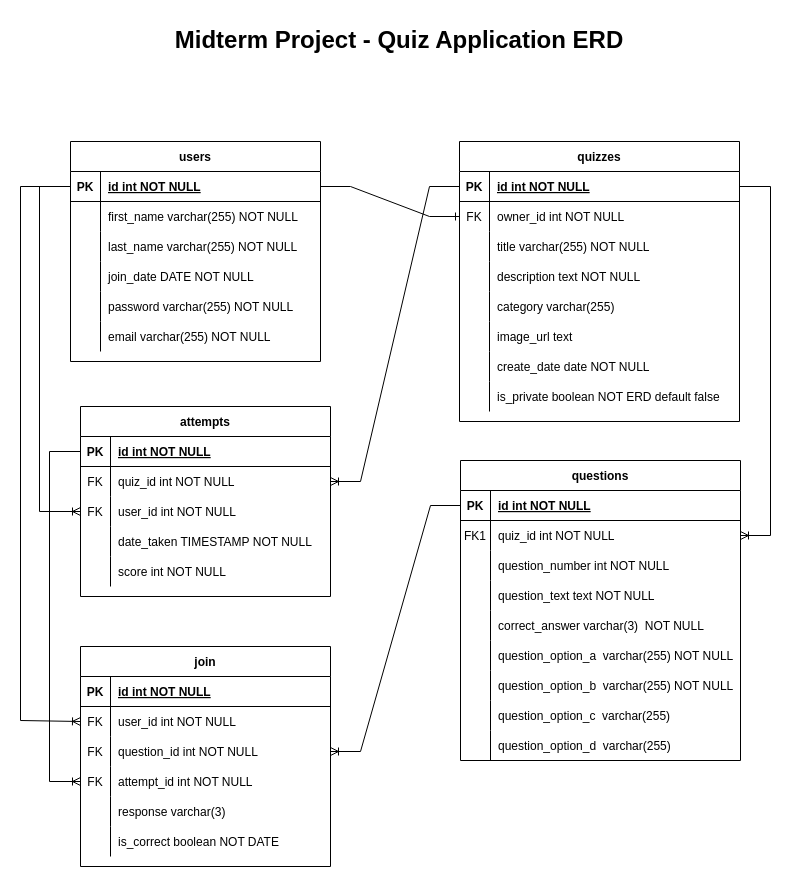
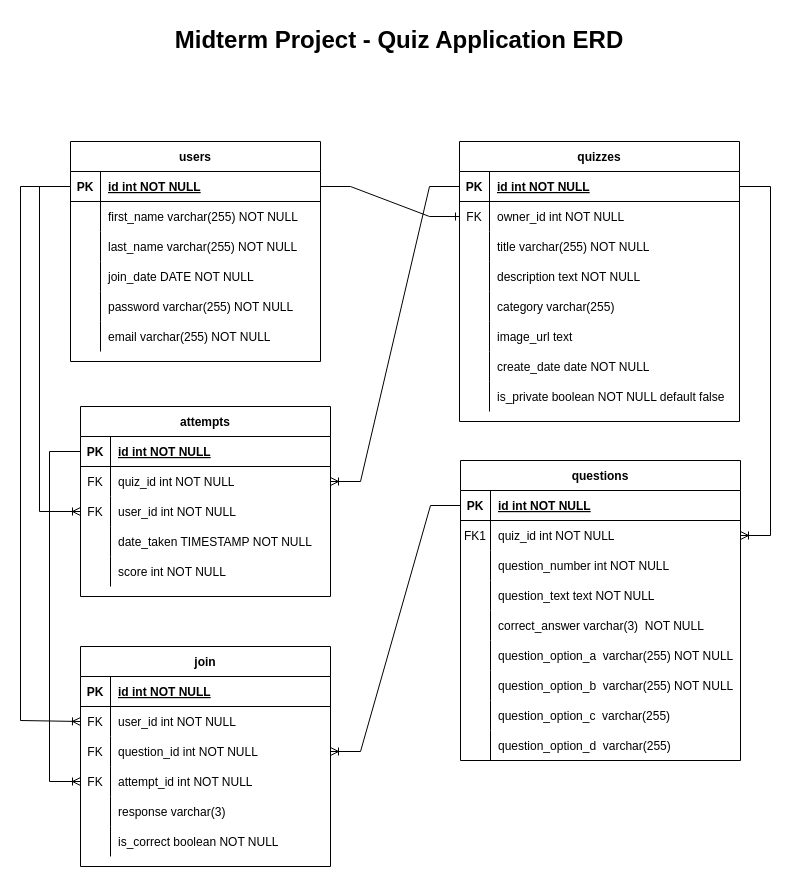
(616, 397) -> (619, 397)
(201, 842) -> (201, 842)
